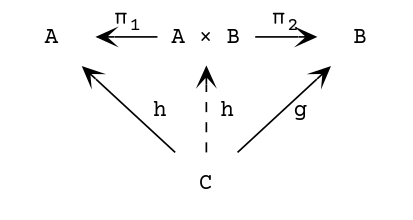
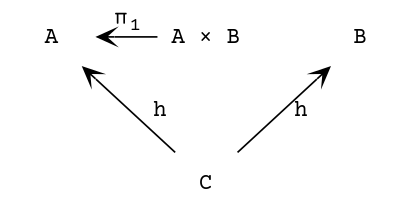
(277, 37) -> none
(301, 110) -> (301, 110)
(206, 118) -> none
